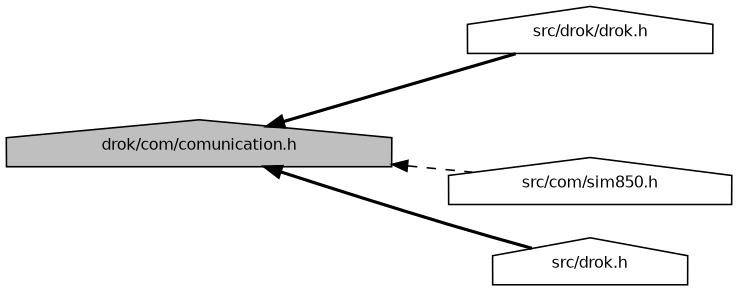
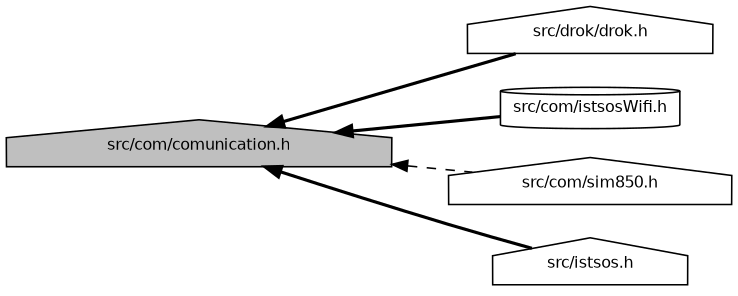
none -> (590, 108)
(199, 146) -> (199, 146)
(590, 264) -> (590, 264)
